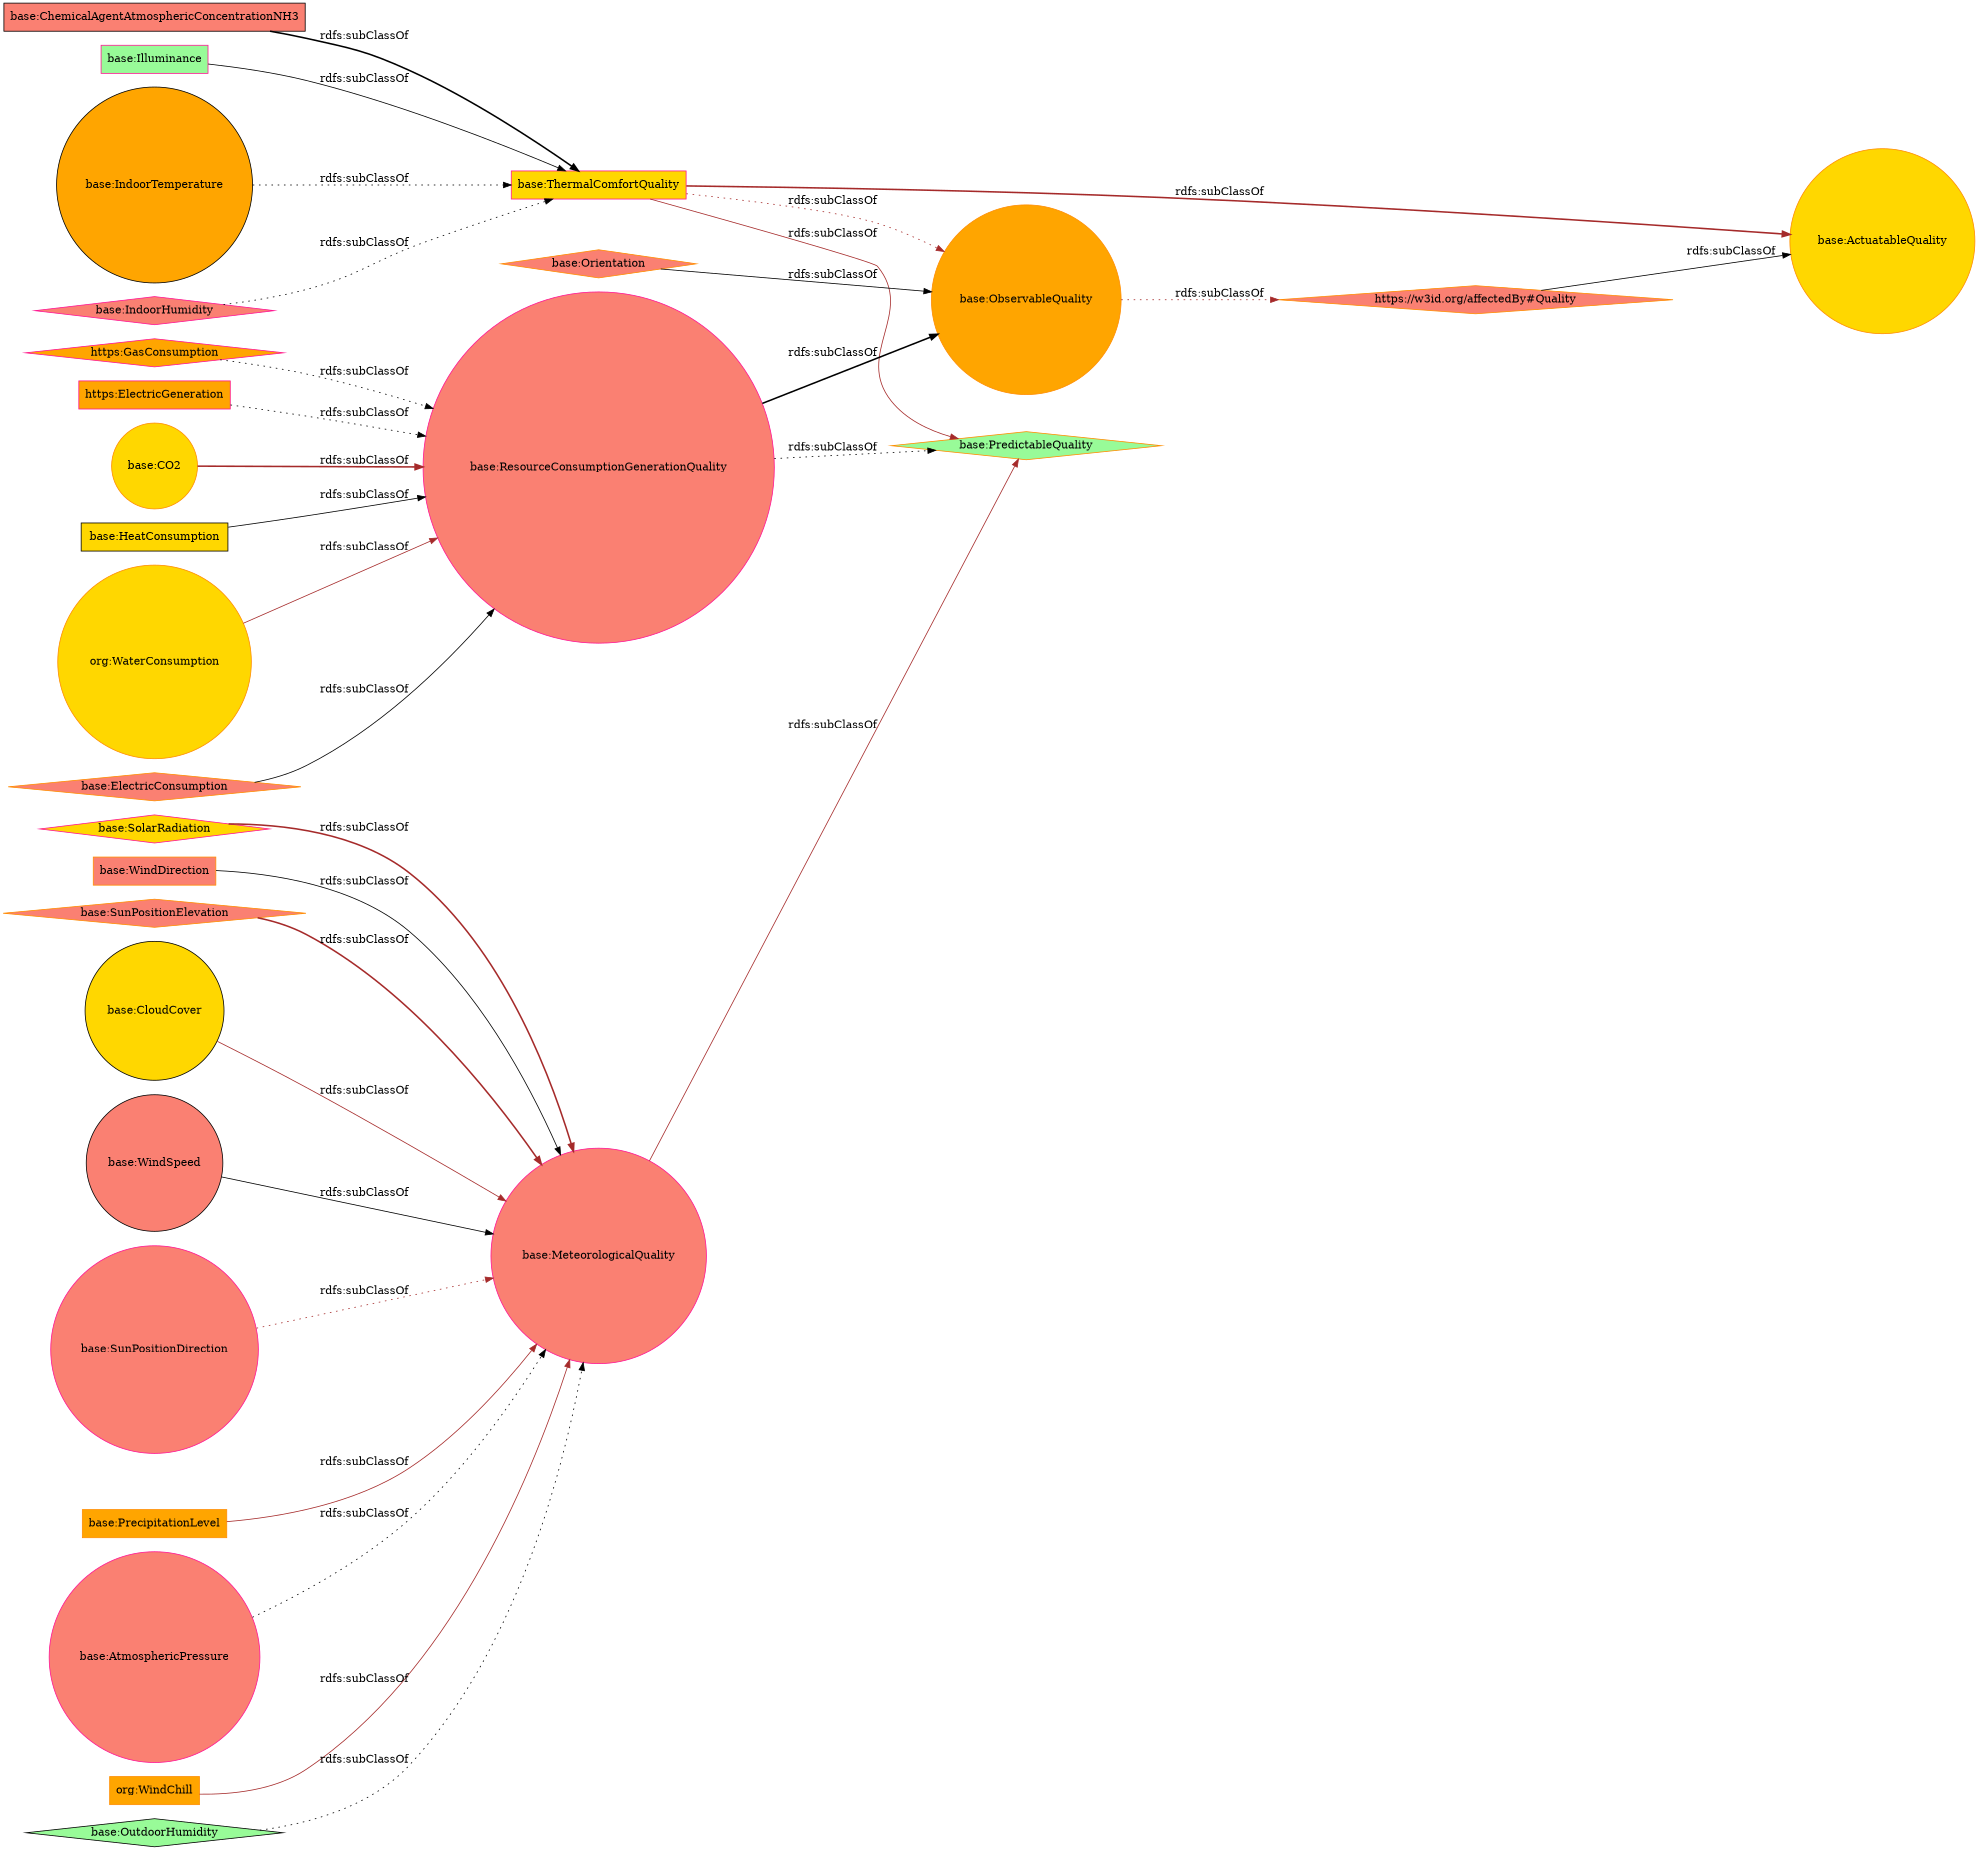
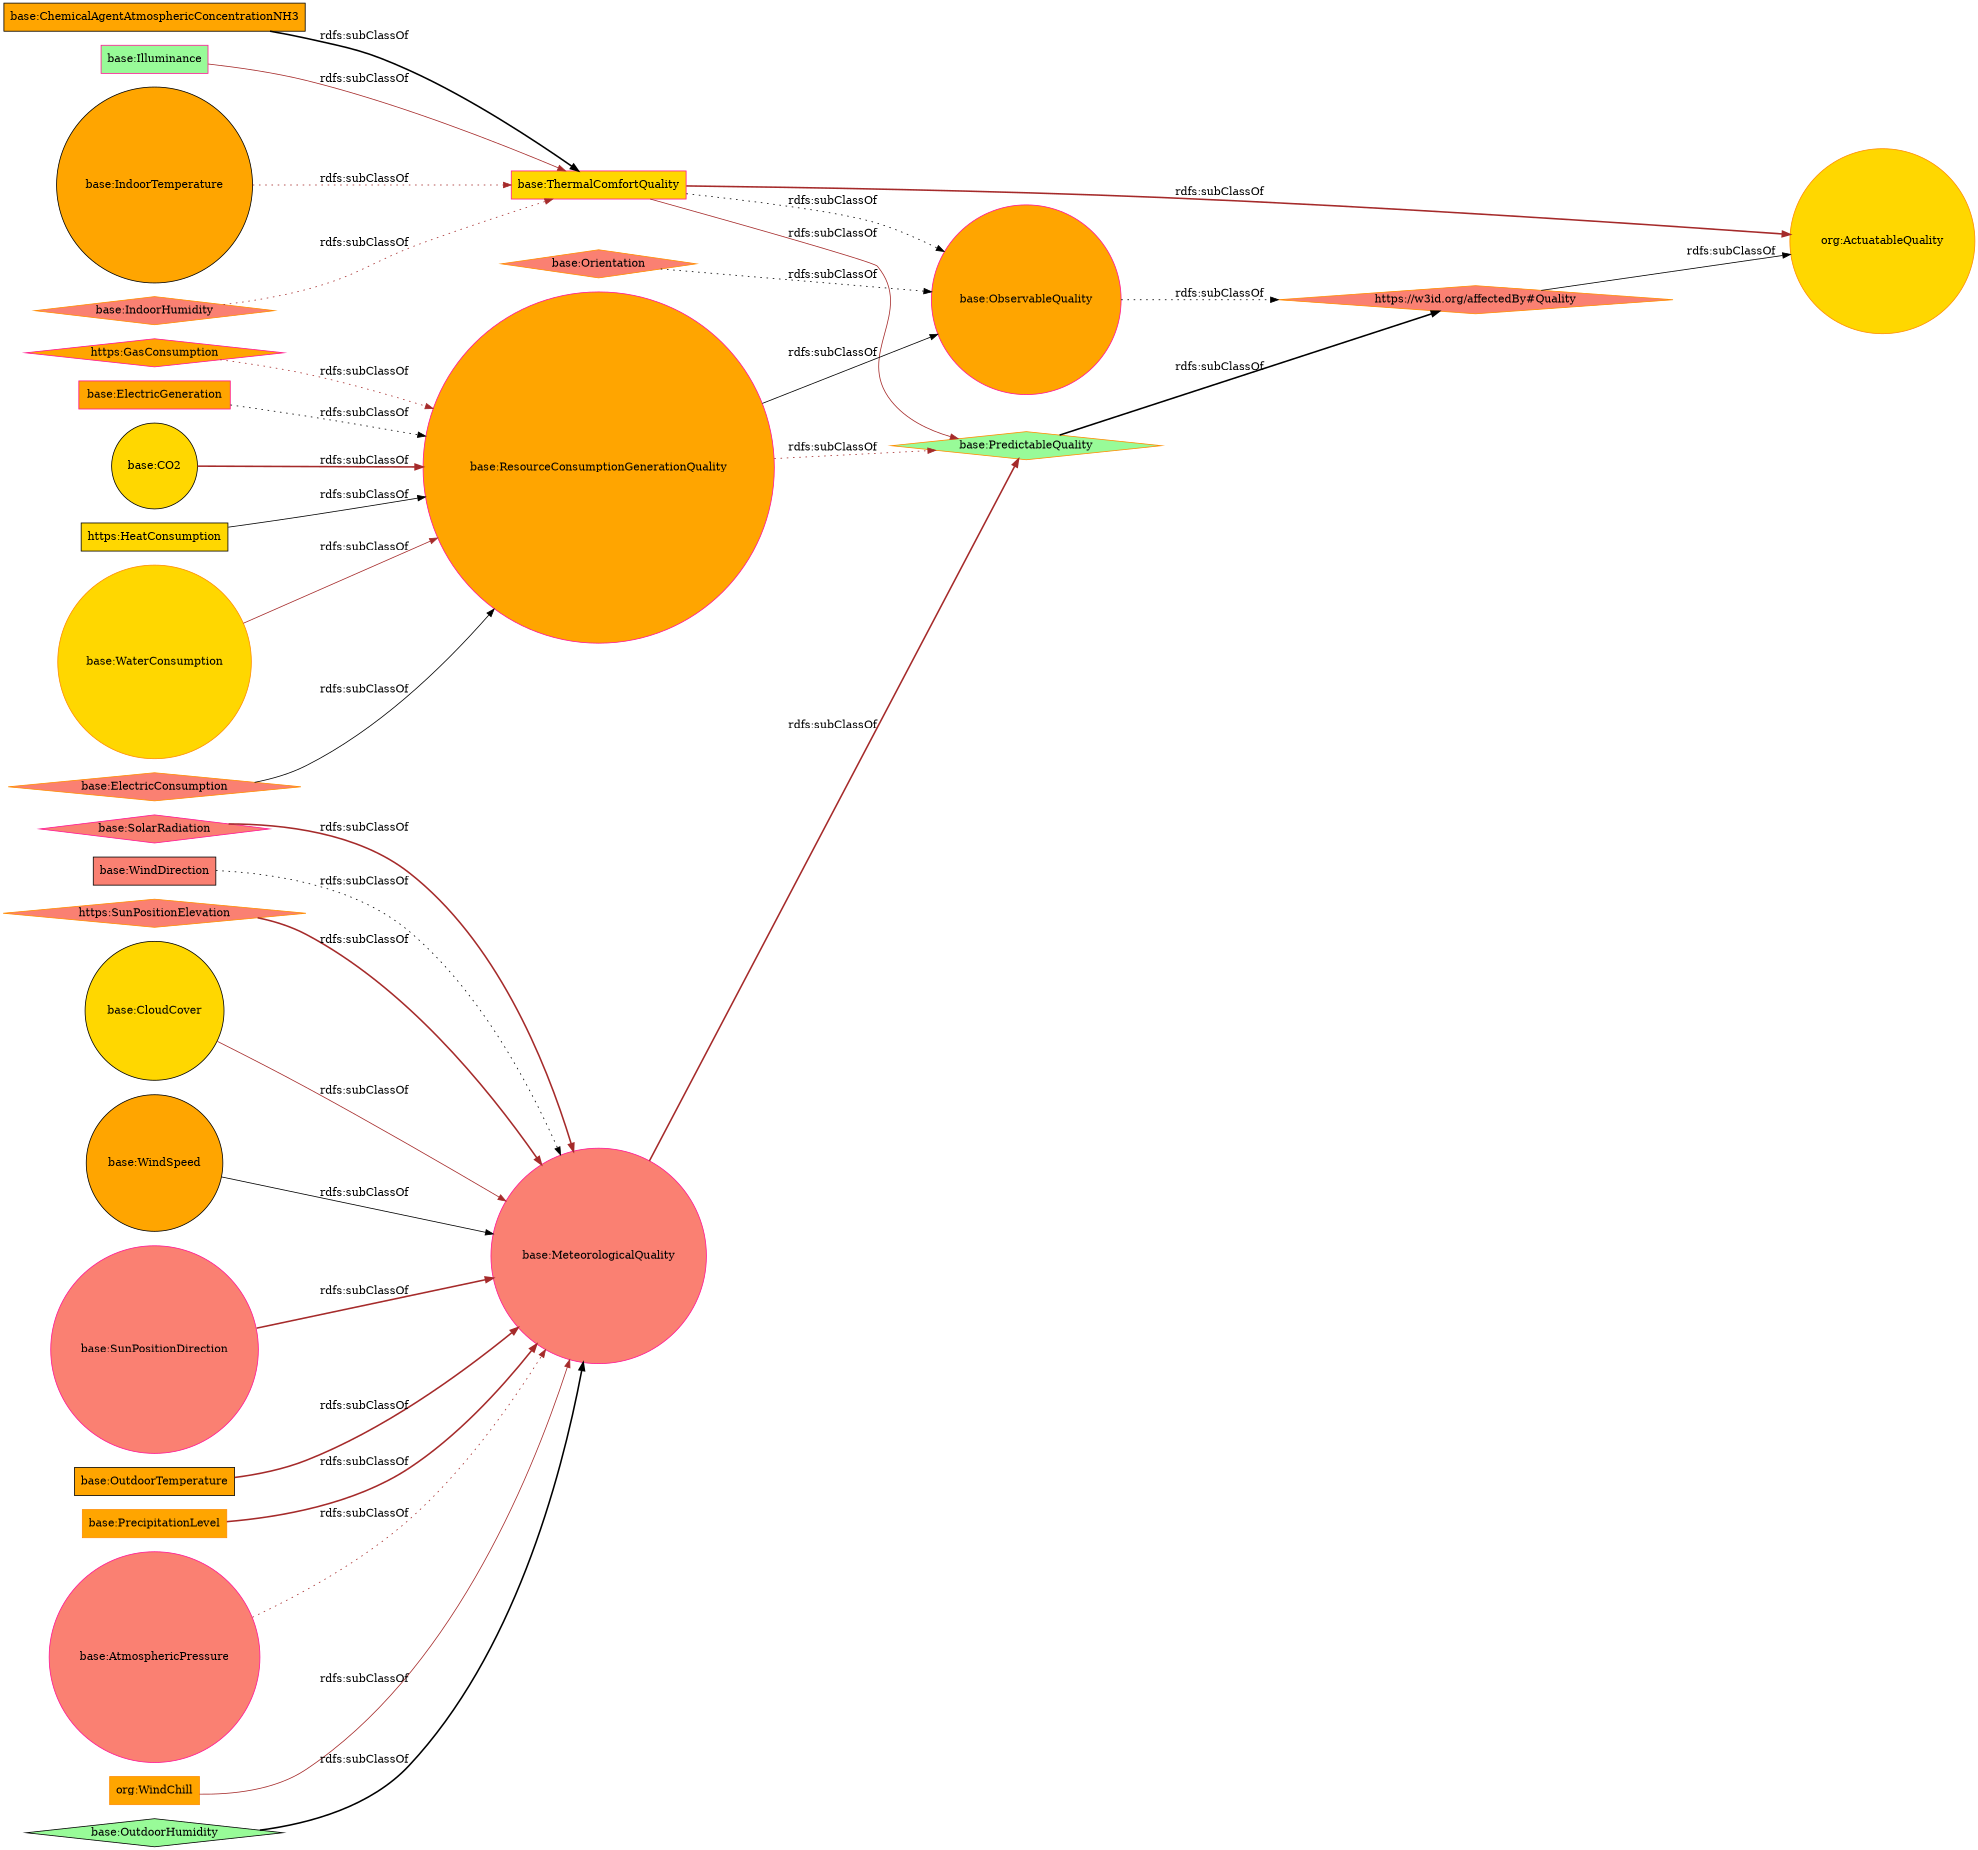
(155, 17) -> (155, 17)
(387, 104) -> (387, 104)
(378, 185) -> (378, 185)
(814, 210) -> (814, 210)
(1882, 241) -> (1882, 241)
(386, 258) -> (386, 258)
(792, 280) -> (792, 280)
(1026, 300) -> (1026, 300)
(1196, 300) -> (1196, 300)
(155, 311) -> (155, 311)
(846, 370) -> (846, 370)
none -> (1246, 374)
(324, 378) -> (324, 378)
(155, 395) -> (155, 395)
(851, 455) -> (851, 455)
(155, 466) -> (155, 466)
(599, 468) -> (599, 468)
(155, 537) -> (155, 537)
(155, 662) -> (155, 662)
(832, 814) -> (832, 814)
(155, 829) -> (155, 829)
(155, 871) -> (155, 871)
(155, 913) -> (155, 913)
(431, 951) -> (431, 951)
(155, 1163) -> (155, 1163)
(371, 1304) -> (371, 1304)
(400, 1474) -> (400, 1474)
none -> (155, 1481)
(419, 1511) -> (419, 1511)
(486, 1655) -> (486, 1655)
